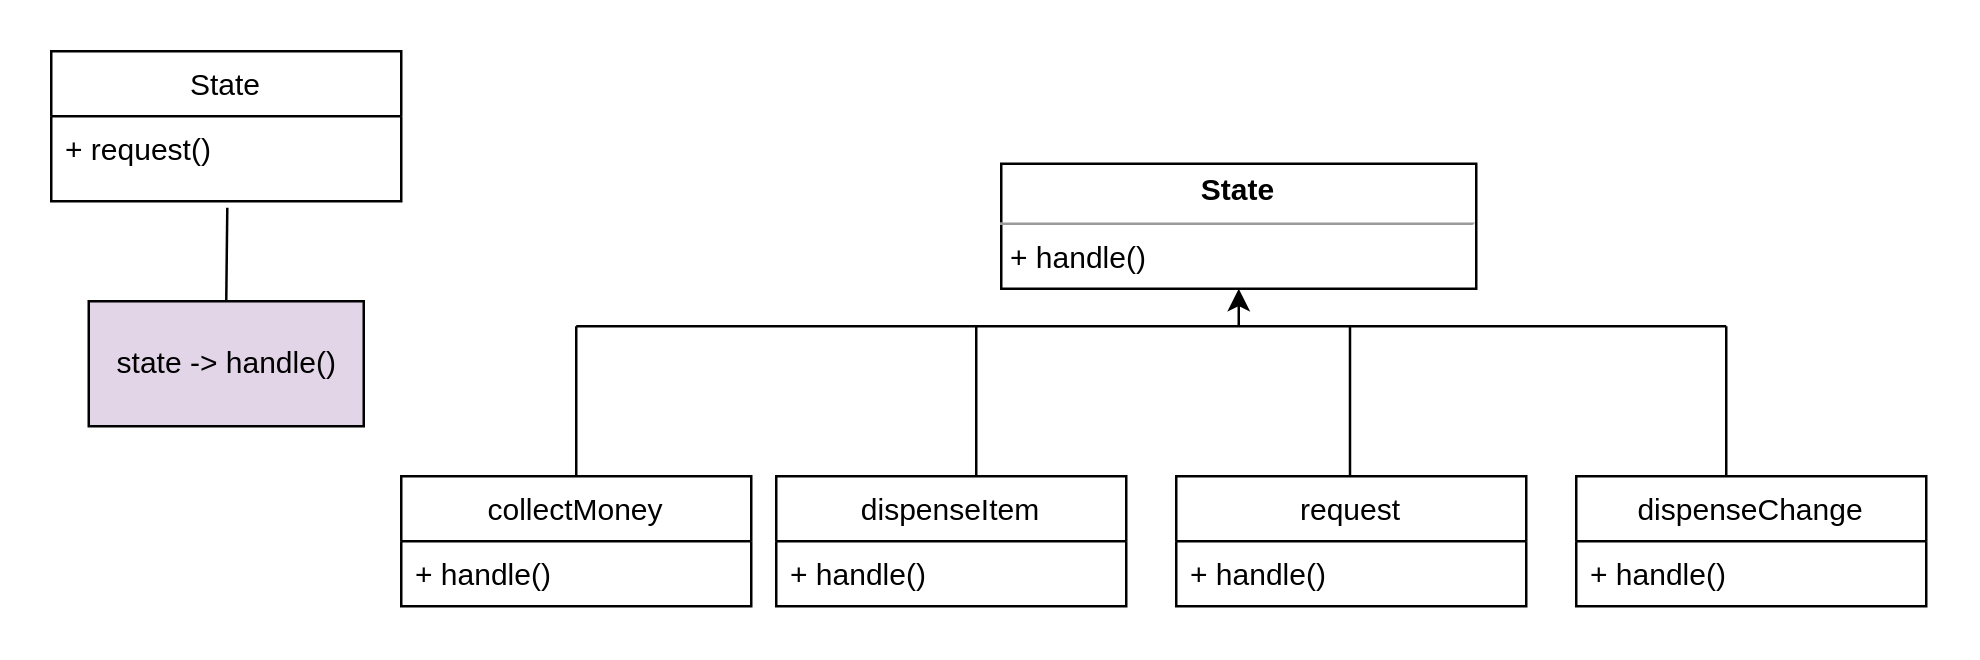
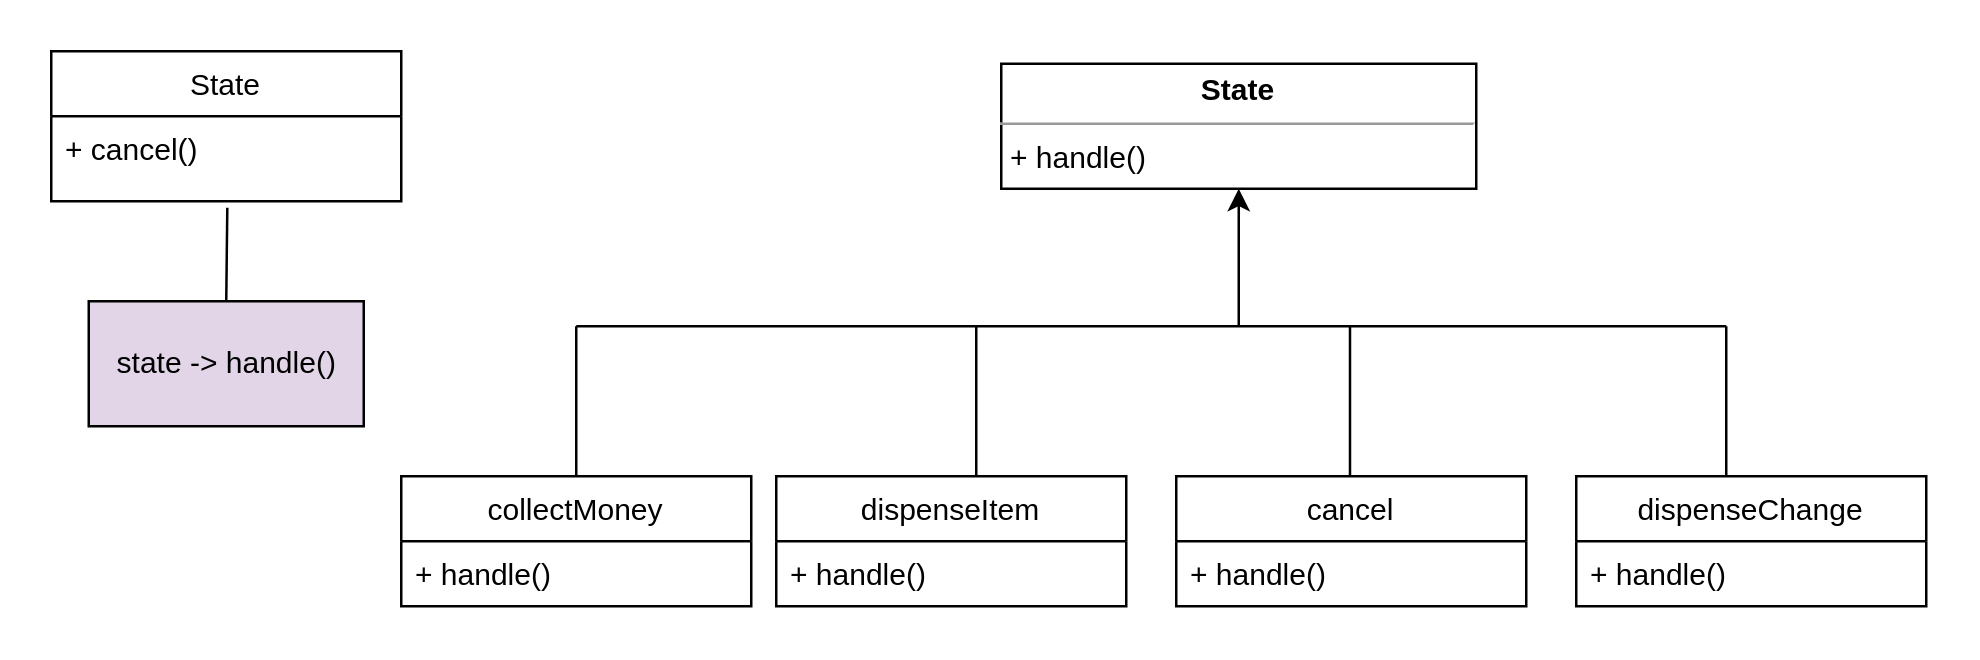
(154, 150) -> (141, 150)
(1239, 226) -> (1239, 126)
(1350, 510) -> (1350, 510)
